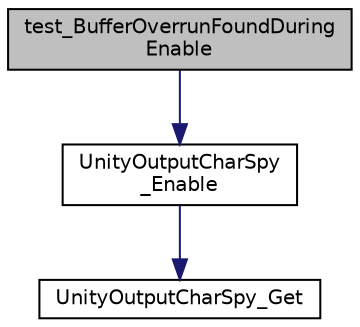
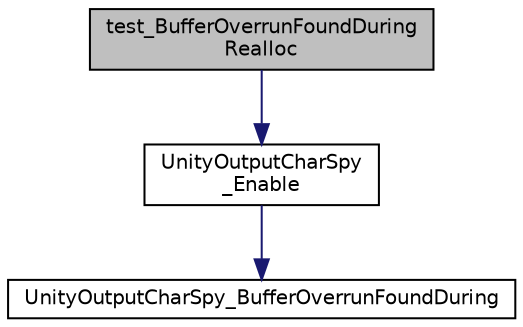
(180, 39) -> (262, 39)
(180, 299) -> (262, 299)
